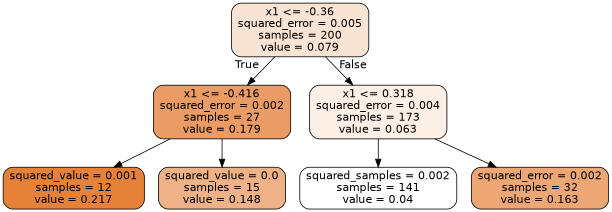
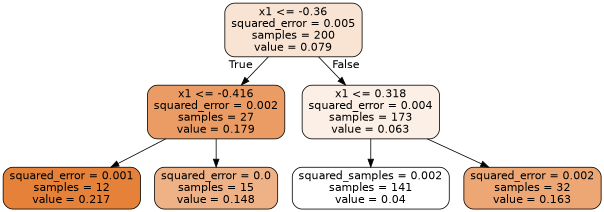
(74, 188) -> (72, 188)
(222, 188) -> (216, 188)
